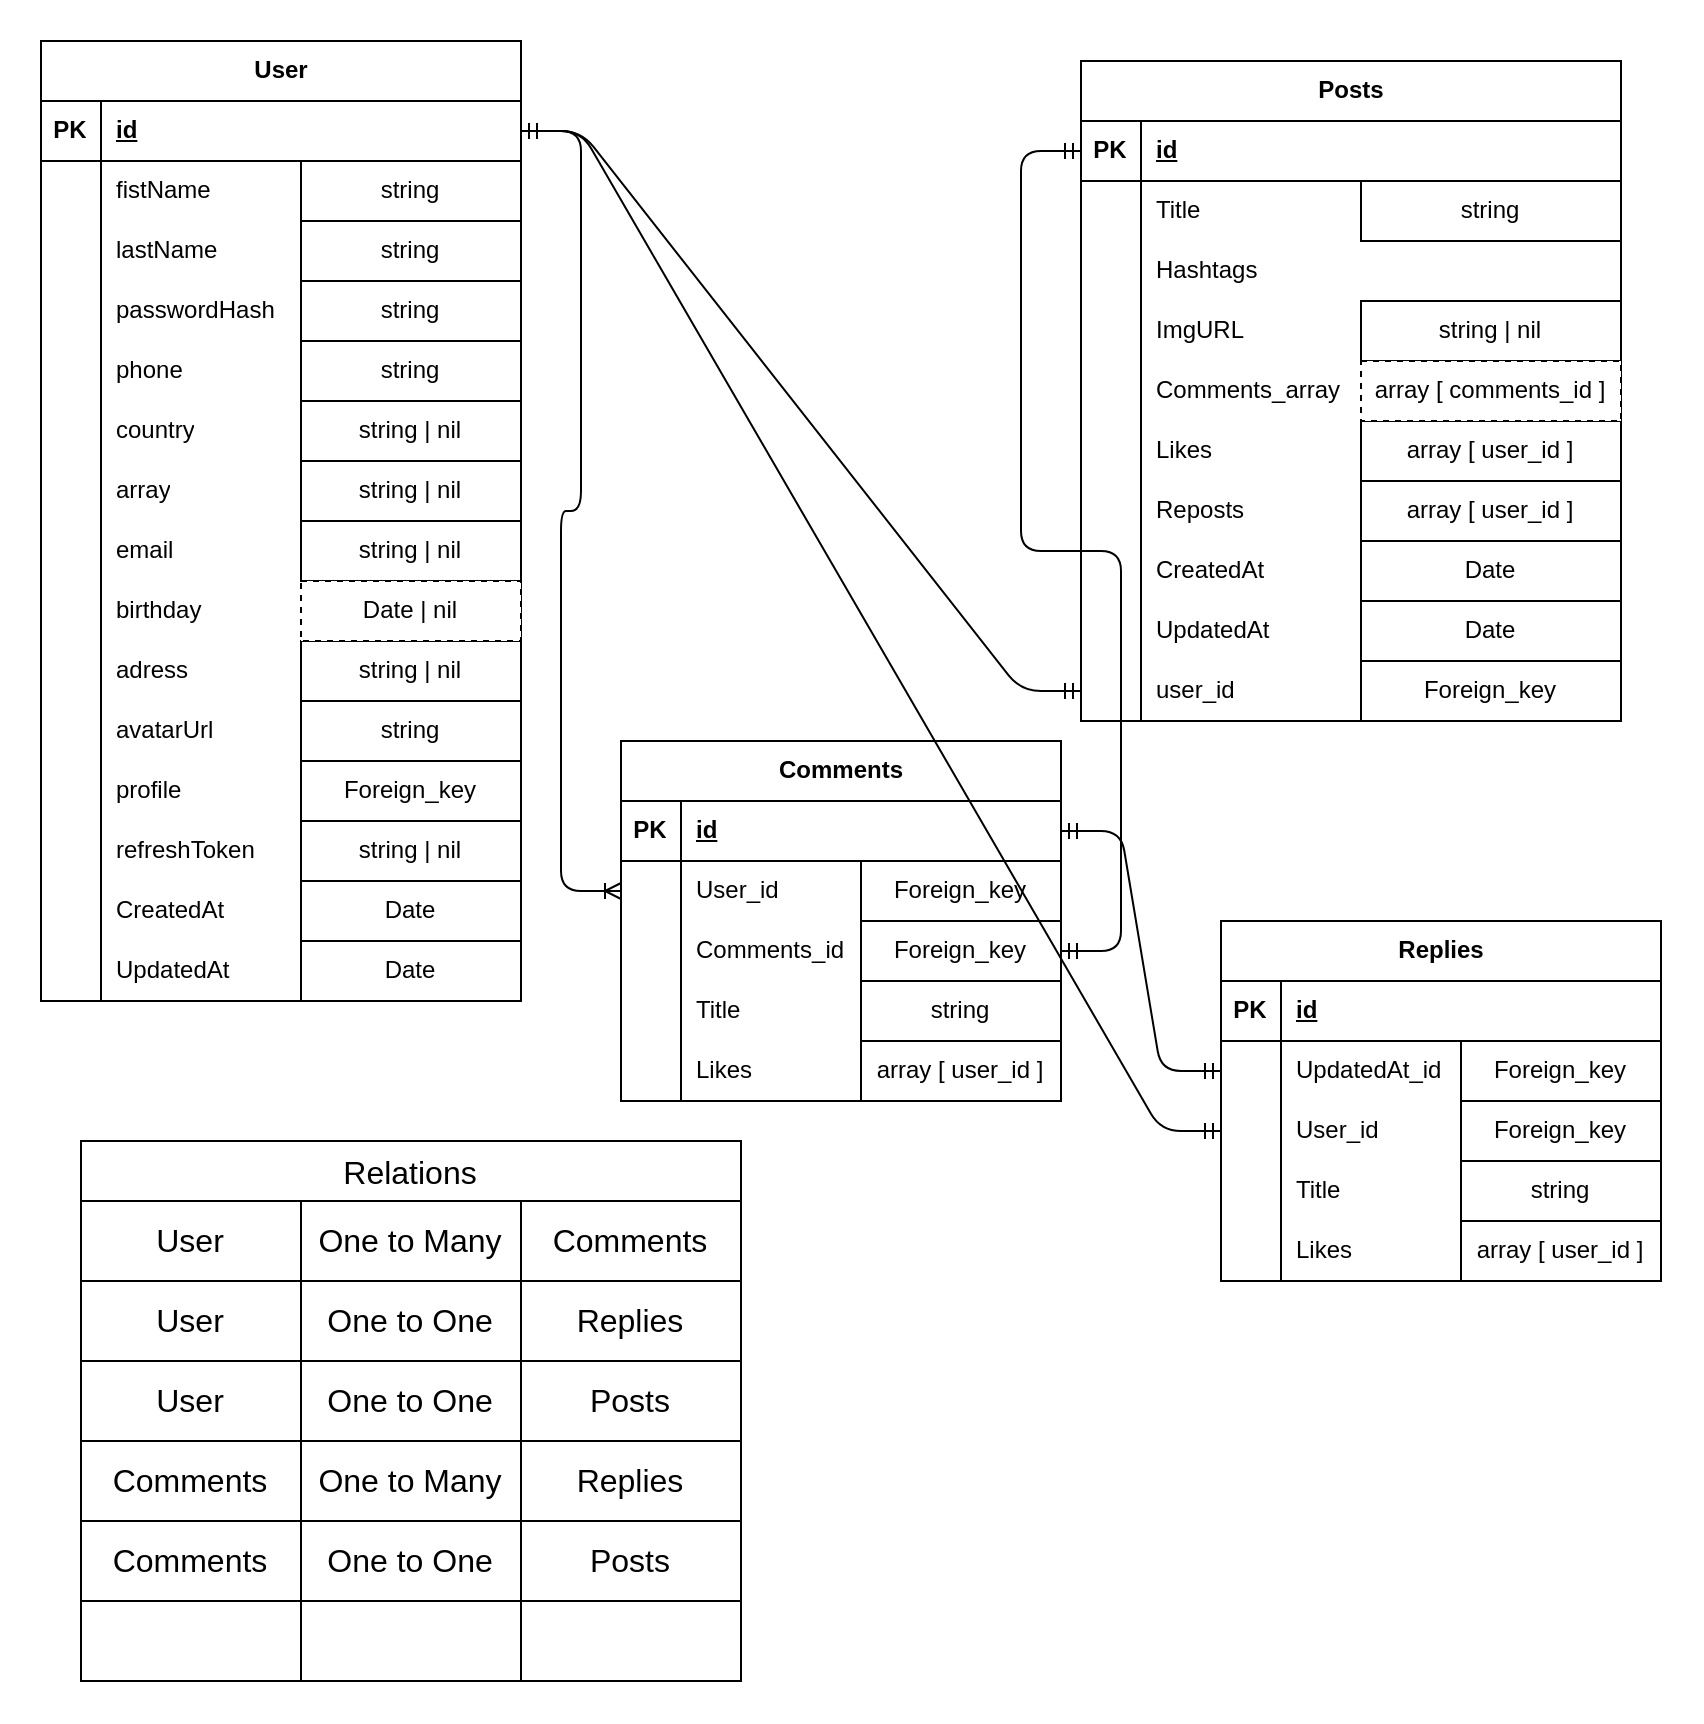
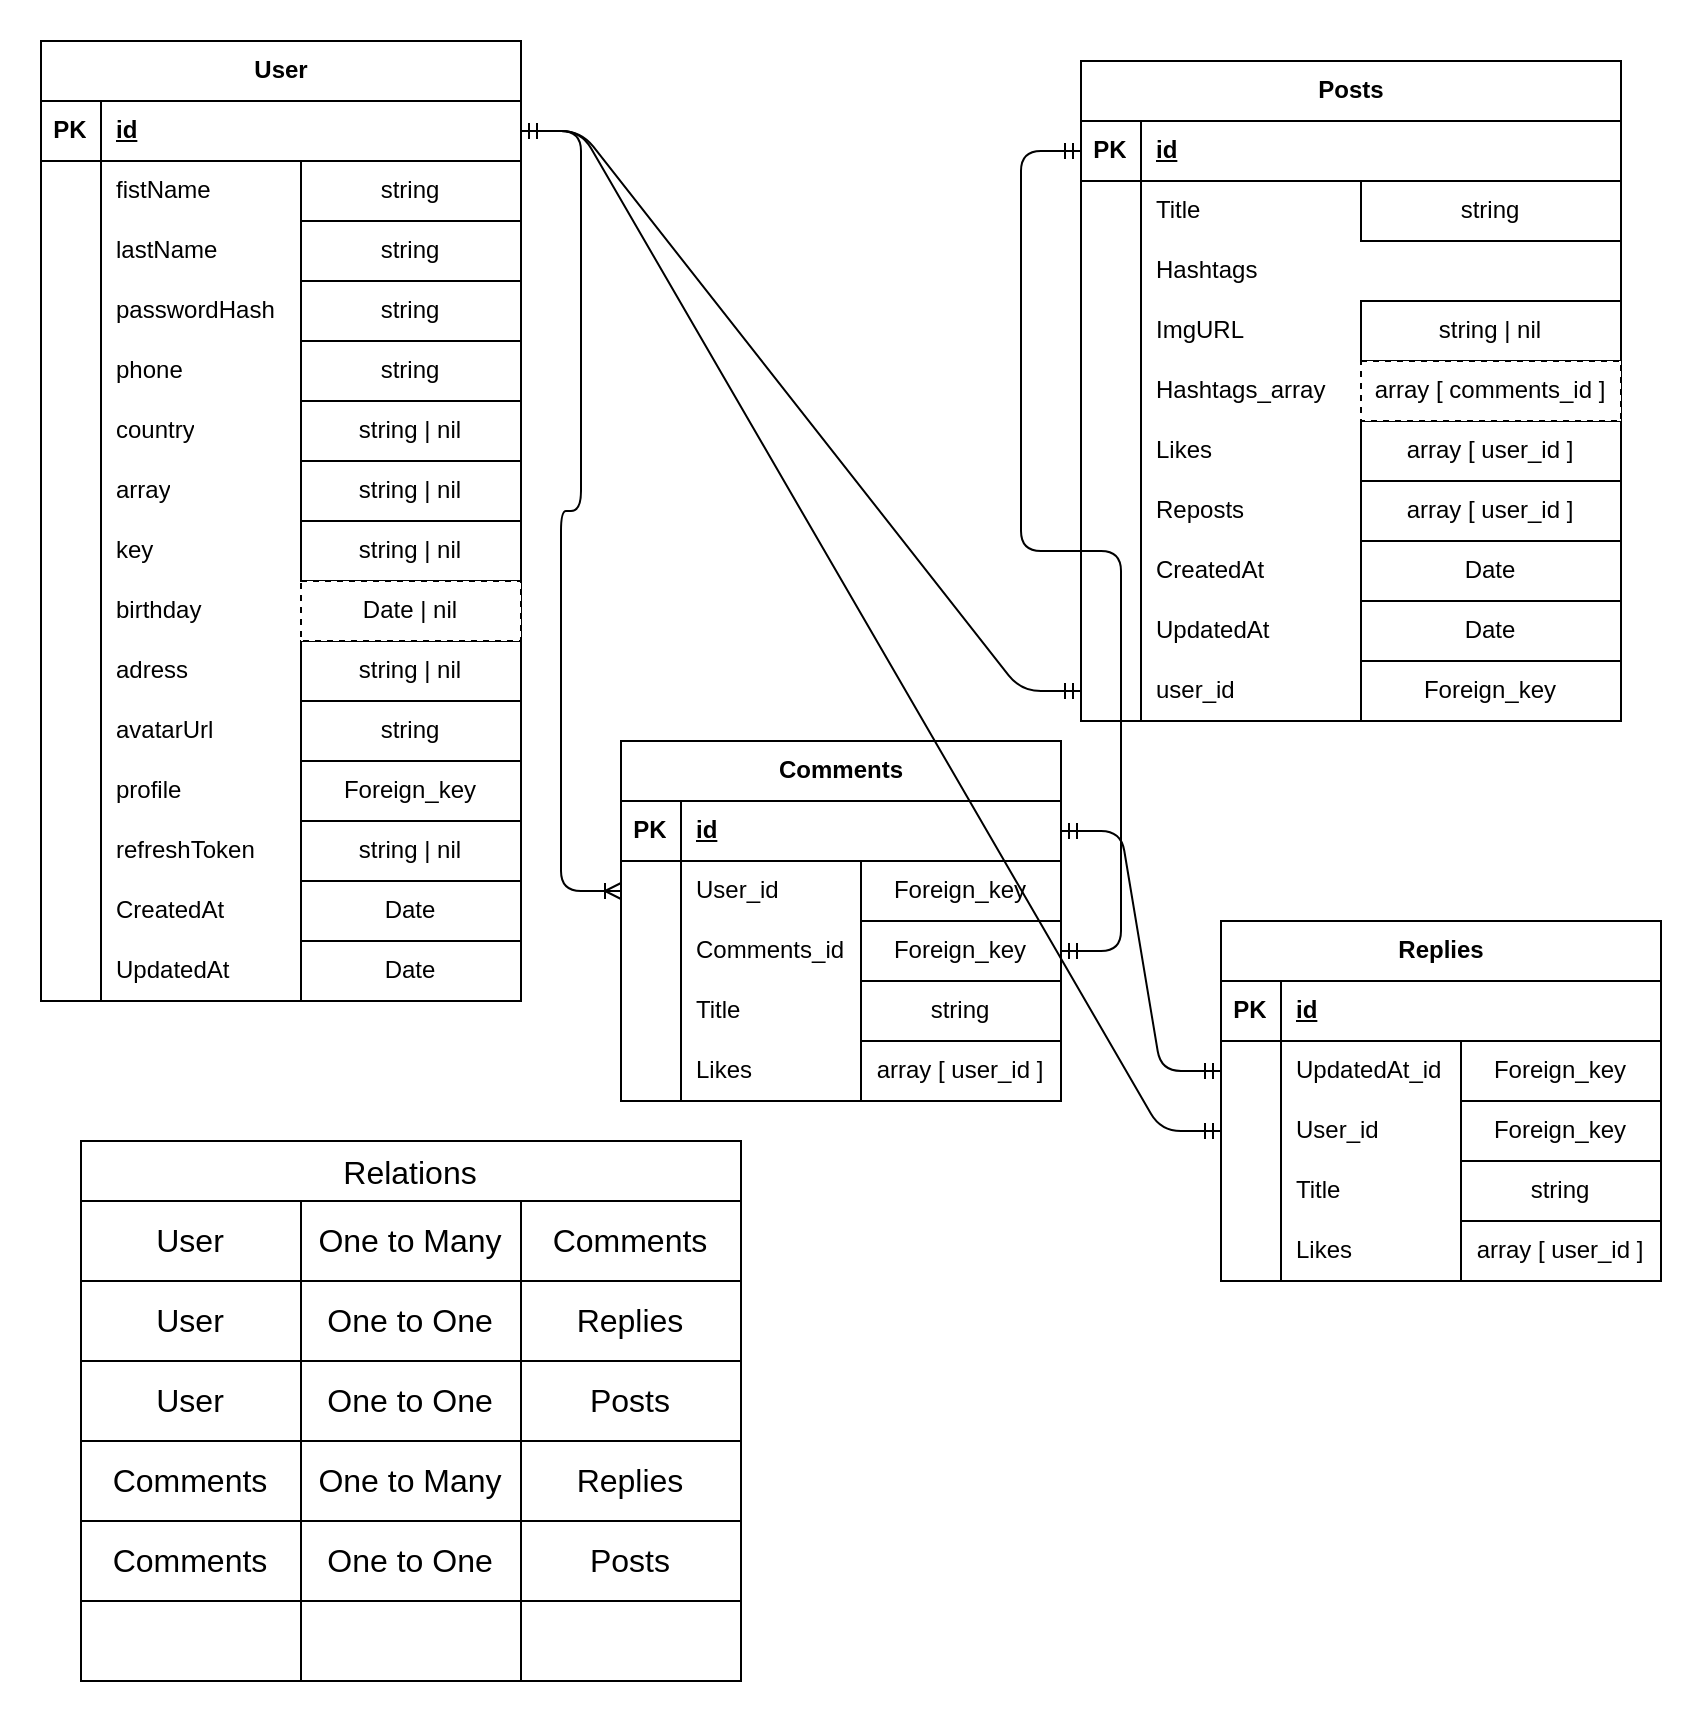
(1251, 391) -> (1251, 391)
(144, 551) -> (137, 551)
